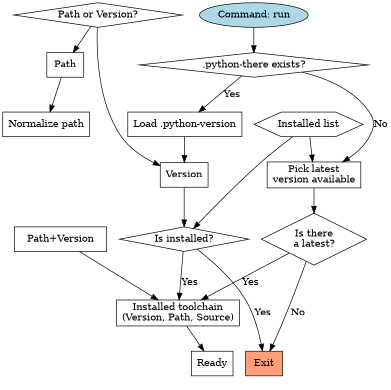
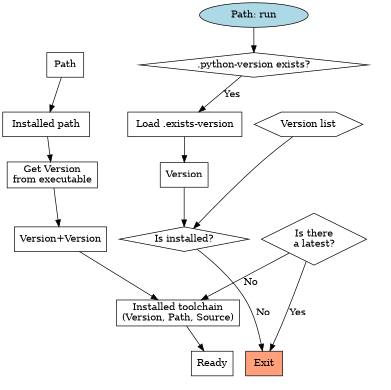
(98, 15) -> none
(254, 15) -> (254, 15)
(254, 65) -> (254, 65)
(46, 124) -> (46, 124)
(185, 124) -> (185, 124)
(309, 124) -> (309, 124)
none -> (52, 175)
(314, 175) -> none
(60, 239) -> (60, 239)
(181, 272) -> none
(251, 283) -> (251, 283)
(263, 313) -> (263, 313)
(298, 313) -> (298, 313)
